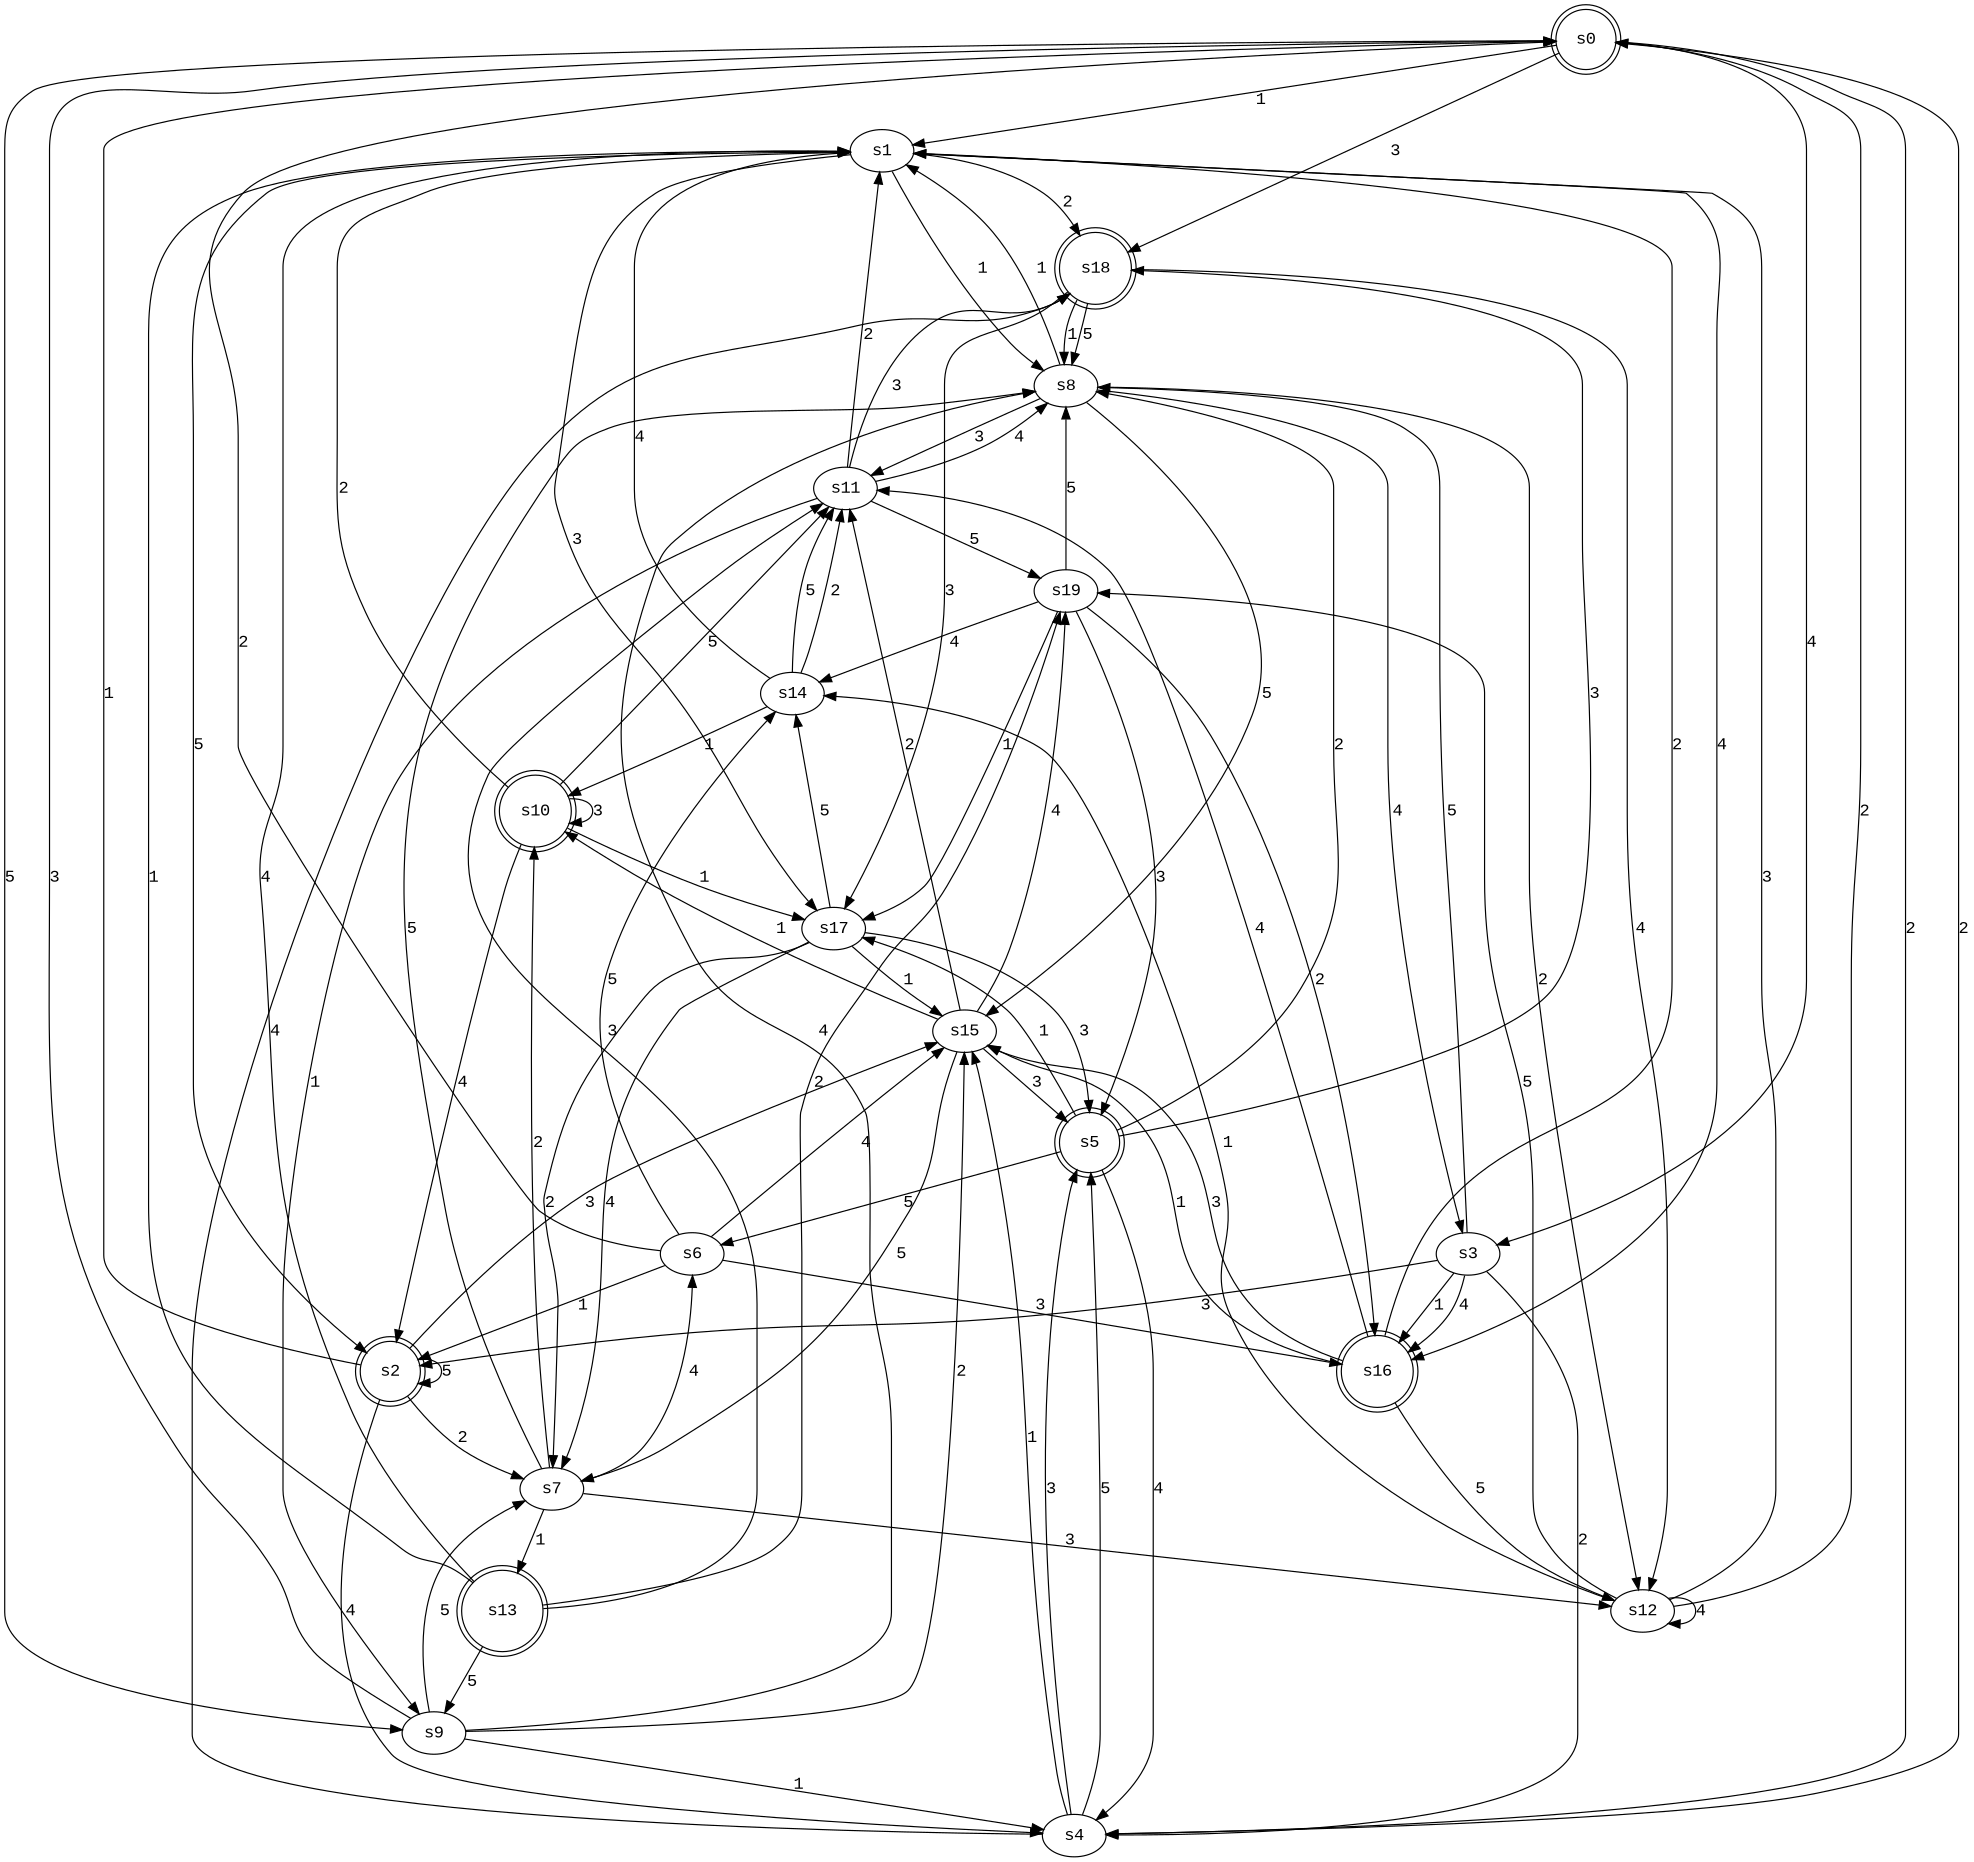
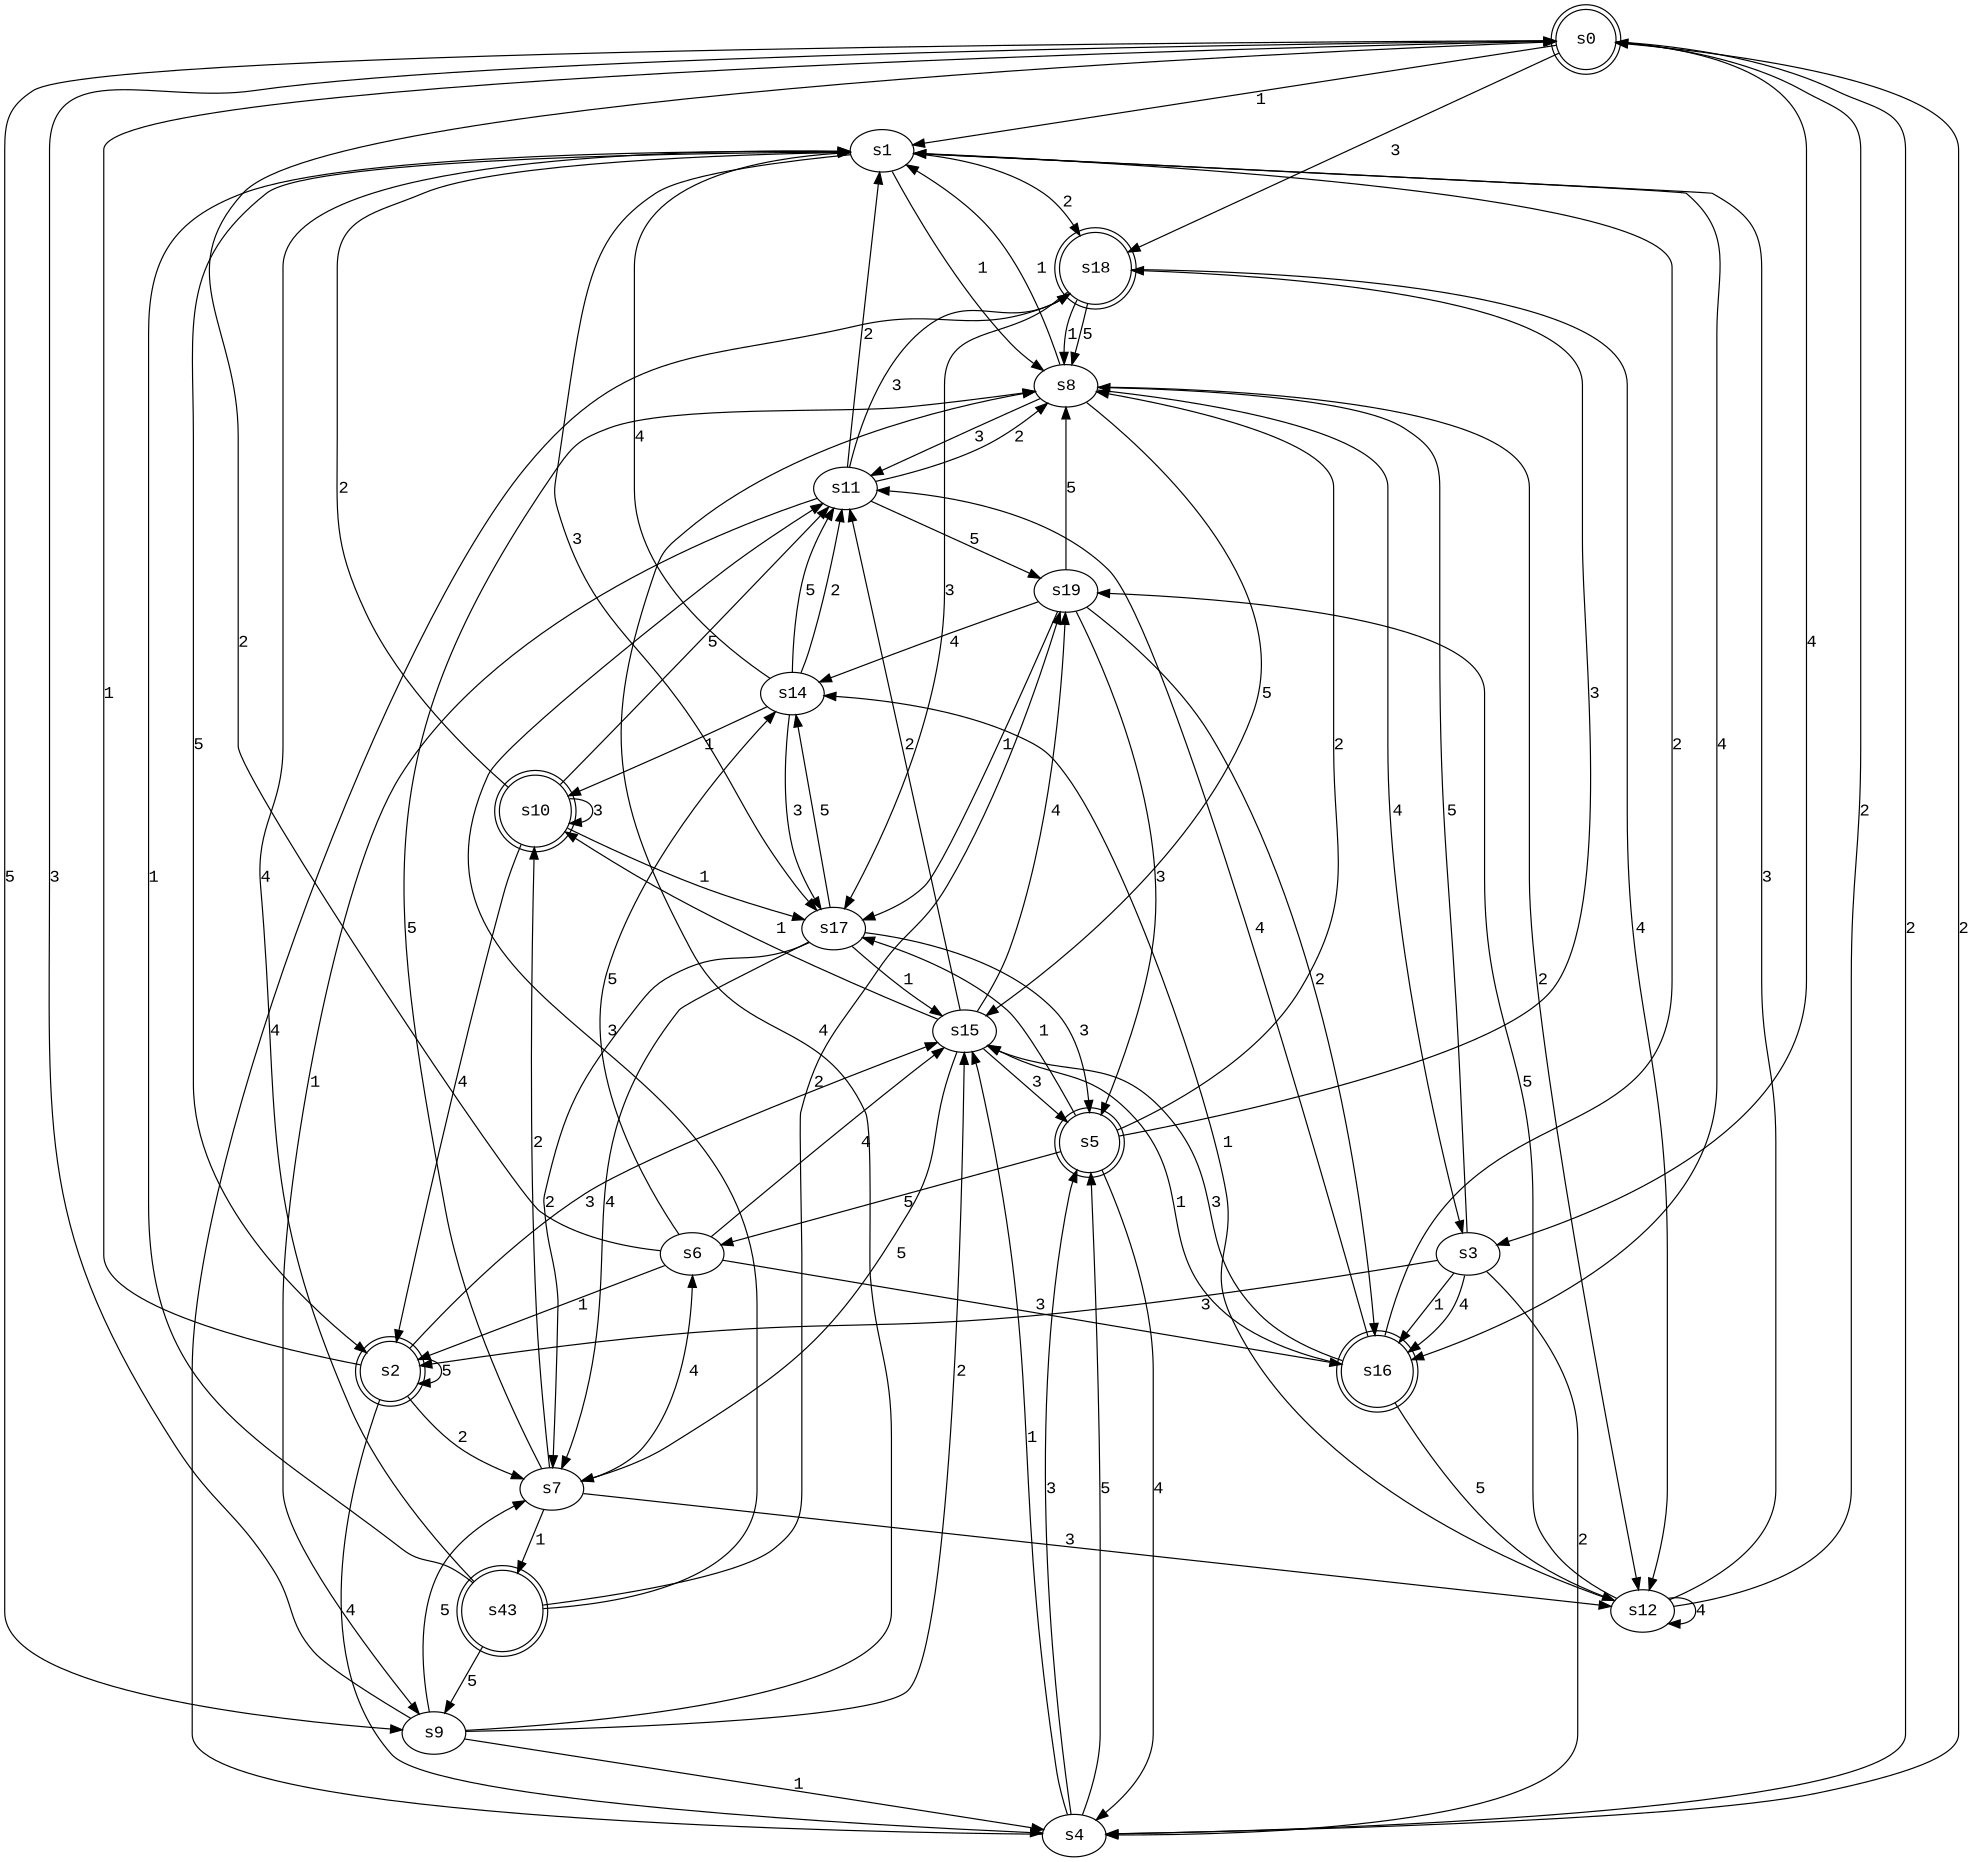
(1019, 437) -> (1019, 437)
none -> (787, 809)
(502, 1611) -> (502, 1611)
